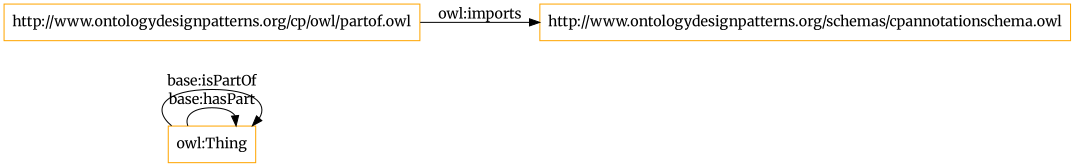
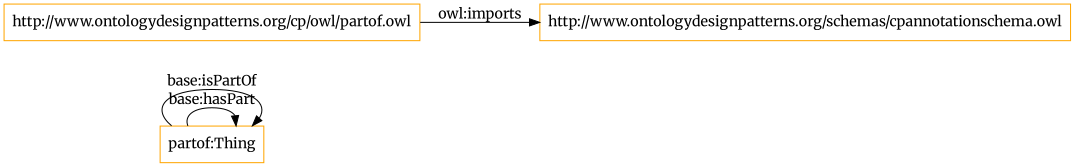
(212, 144) -> (212, 144)
